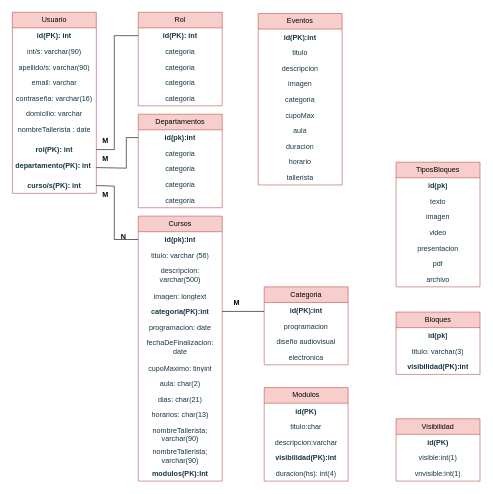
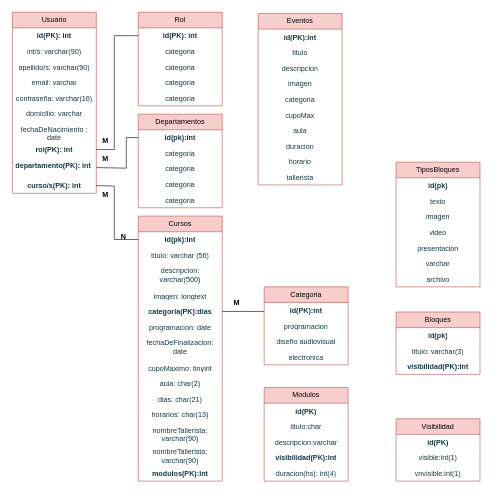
(54, 134) -> (54, 134)
(438, 264) -> (438, 264)
(180, 312) -> (180, 312)
